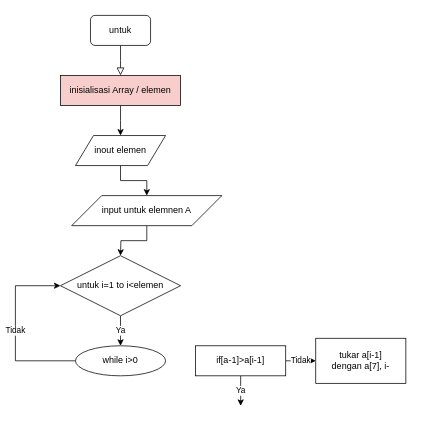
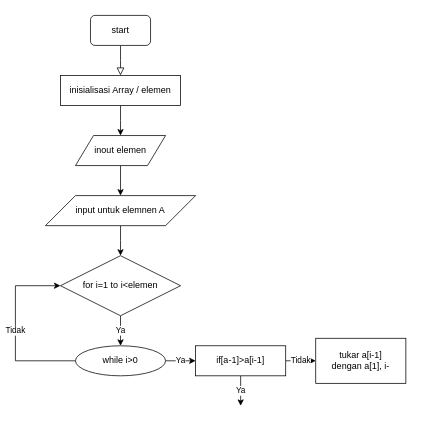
(120, 30) -> (120, 30)
(120, 90) -> (120, 90)
(147, 210) -> (120, 210)
(120, 285) -> (120, 285)
none -> (177, 360)
(360, 360) -> (360, 360)
